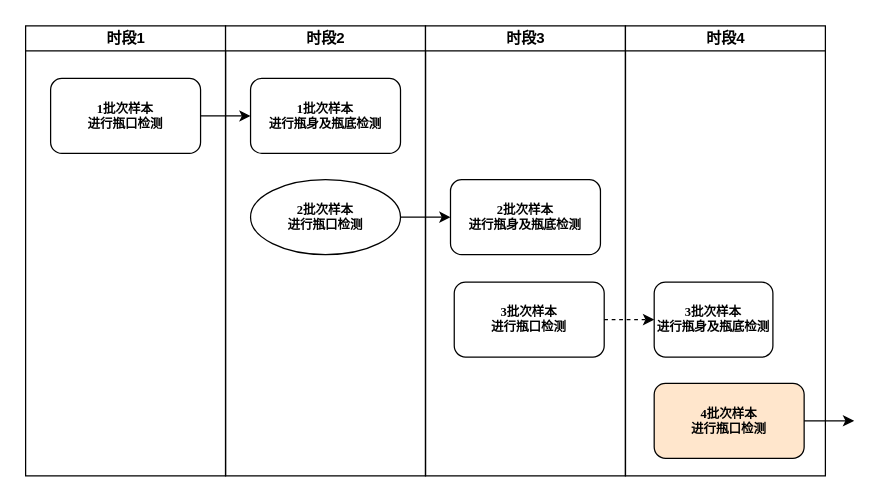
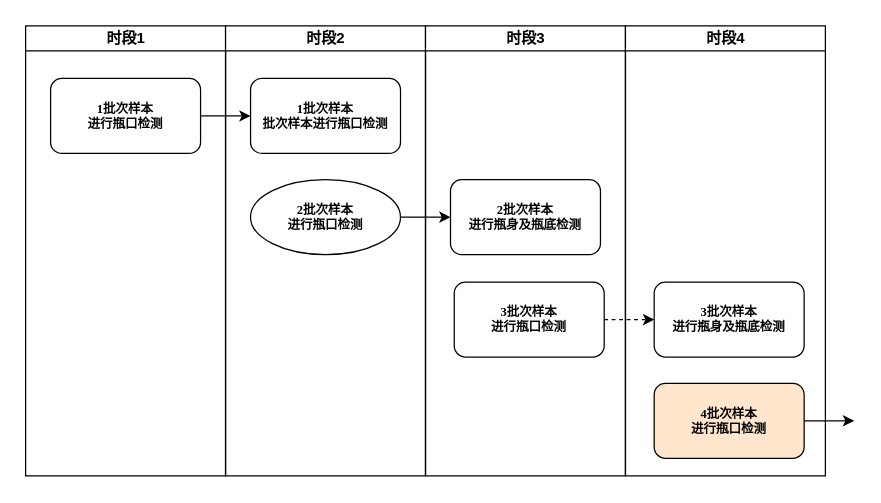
(326, 116) -> (326, 116)
(714, 319) -> (729, 319)
